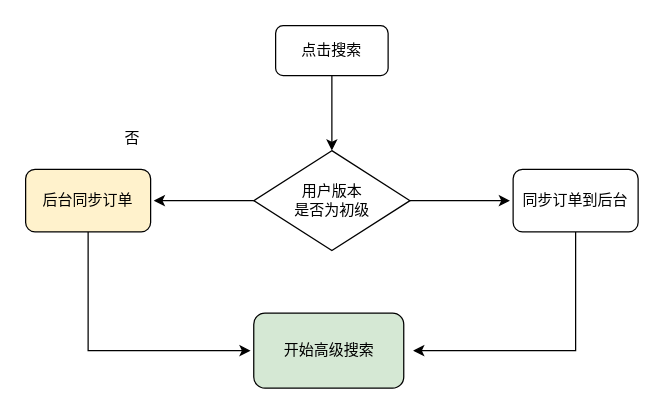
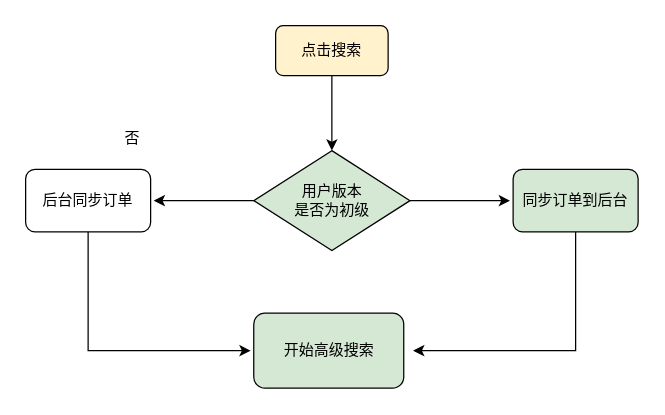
(332, 51) -> (332, 51)
(88, 201) -> (88, 201)
(332, 201) -> (332, 201)
(576, 201) -> (576, 201)
